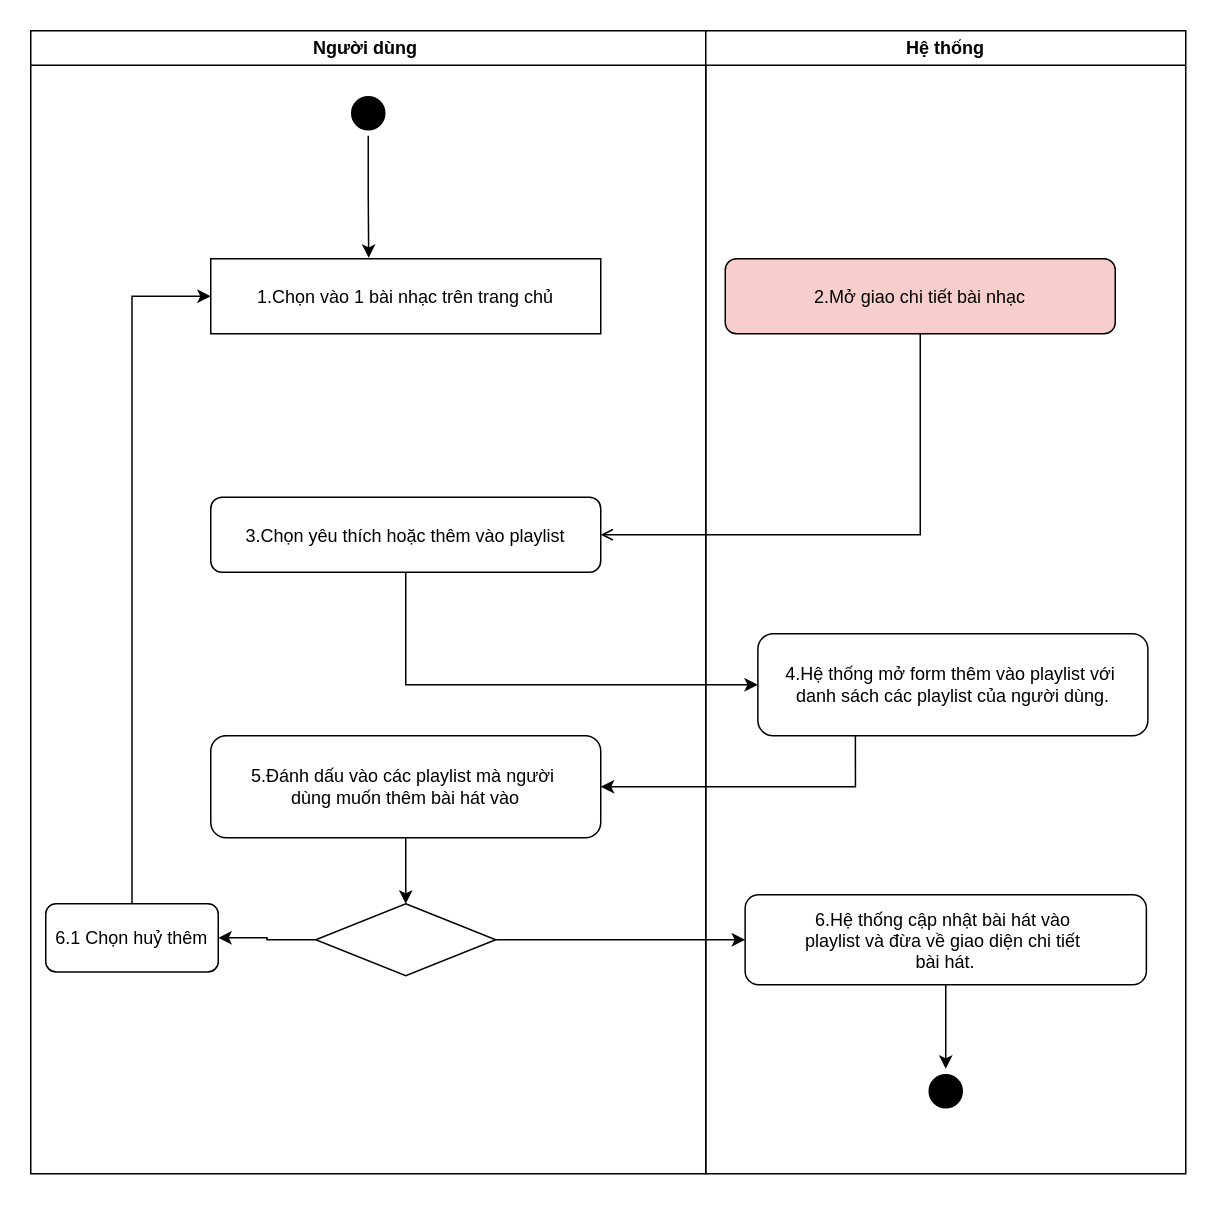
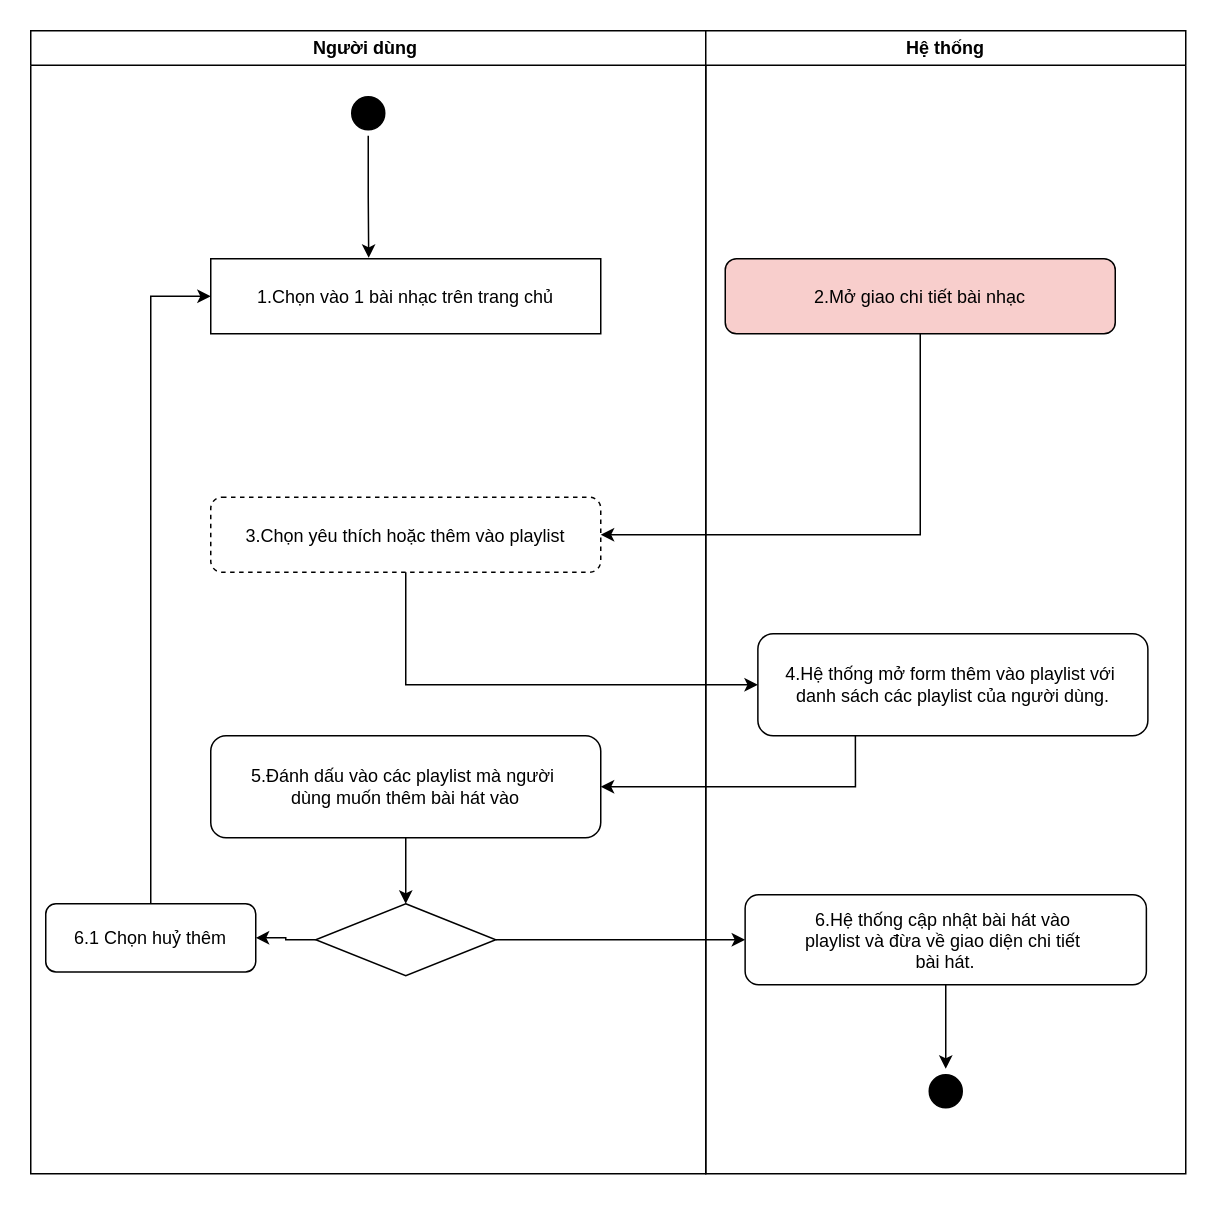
(406, 535) -> (406, 535)
(609, 535) -> (612, 535)
(132, 938) -> (151, 938)
